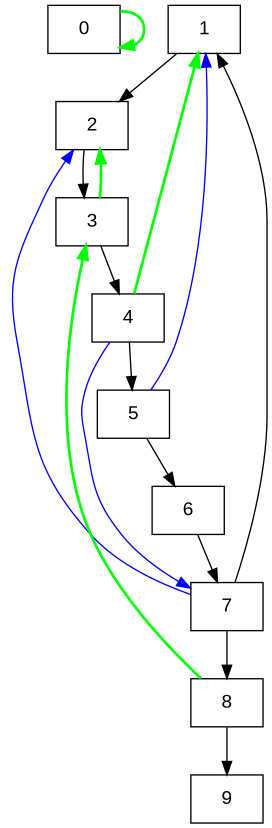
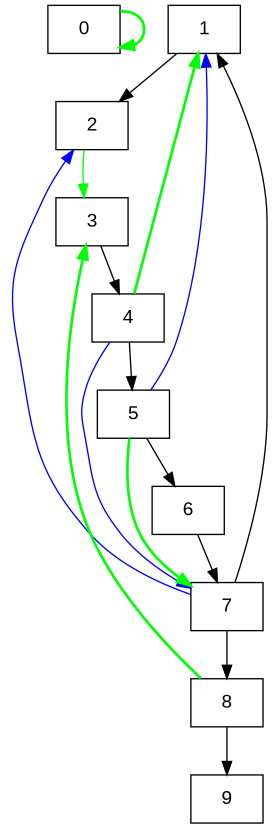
(83, 167) -> (83, 167)
(101, 181) -> none
none -> (133, 516)
